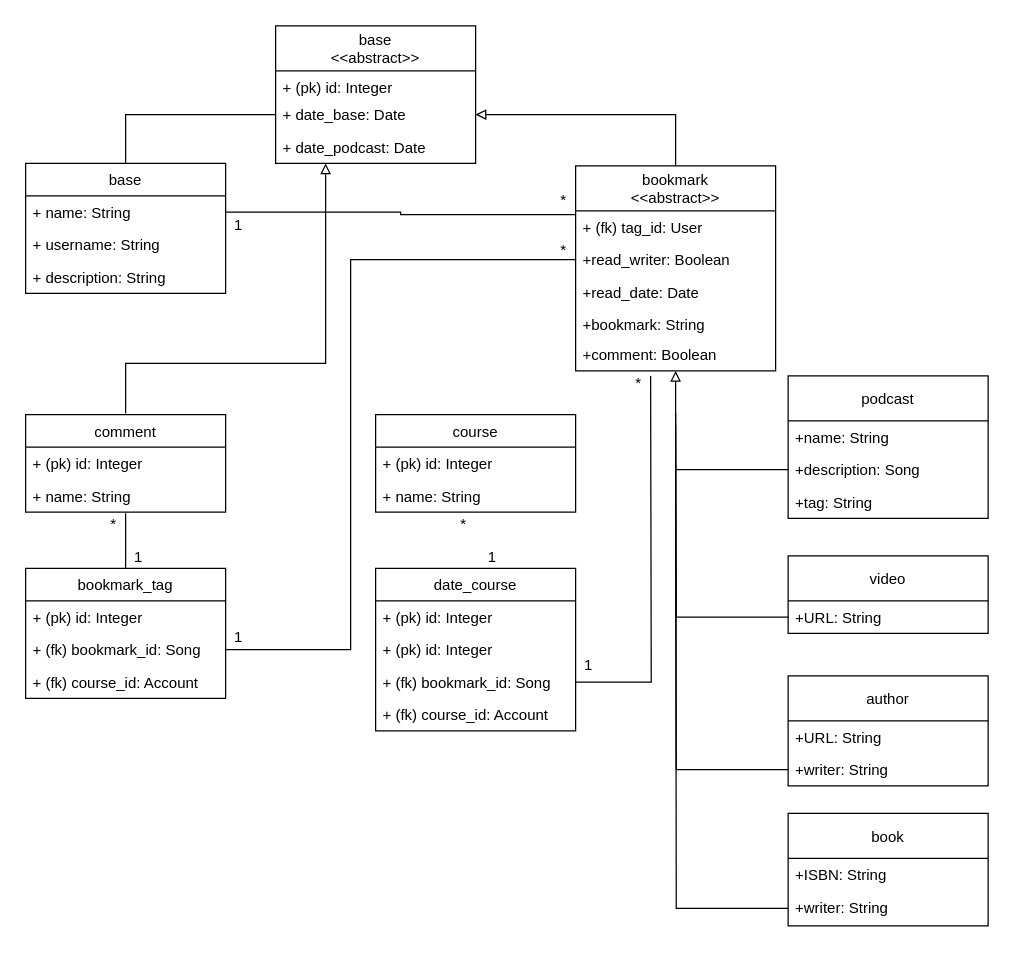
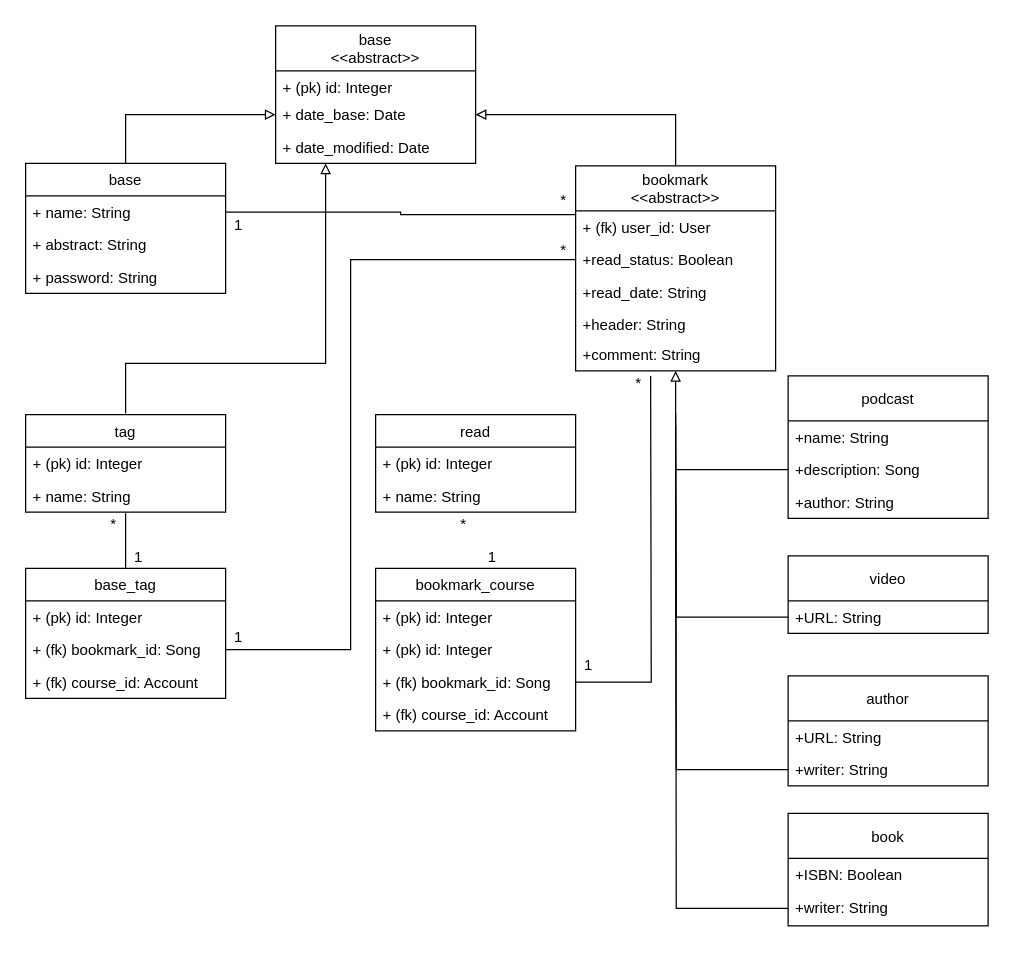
(268, 114) -> (264, 114)
(361, 148) -> (361, 148)
(653, 228) -> (657, 228)
(100, 245) -> (100, 245)
(663, 260) -> (665, 260)
(109, 278) -> (100, 278)
(646, 293) -> (652, 293)
(648, 325) -> (640, 325)
(648, 355) -> (644, 355)
(125, 431) -> (125, 431)
(475, 431) -> (475, 431)
(840, 503) -> (852, 503)
(125, 585) -> (125, 585)
(475, 585) -> (475, 585)
(844, 875) -> (848, 875)
